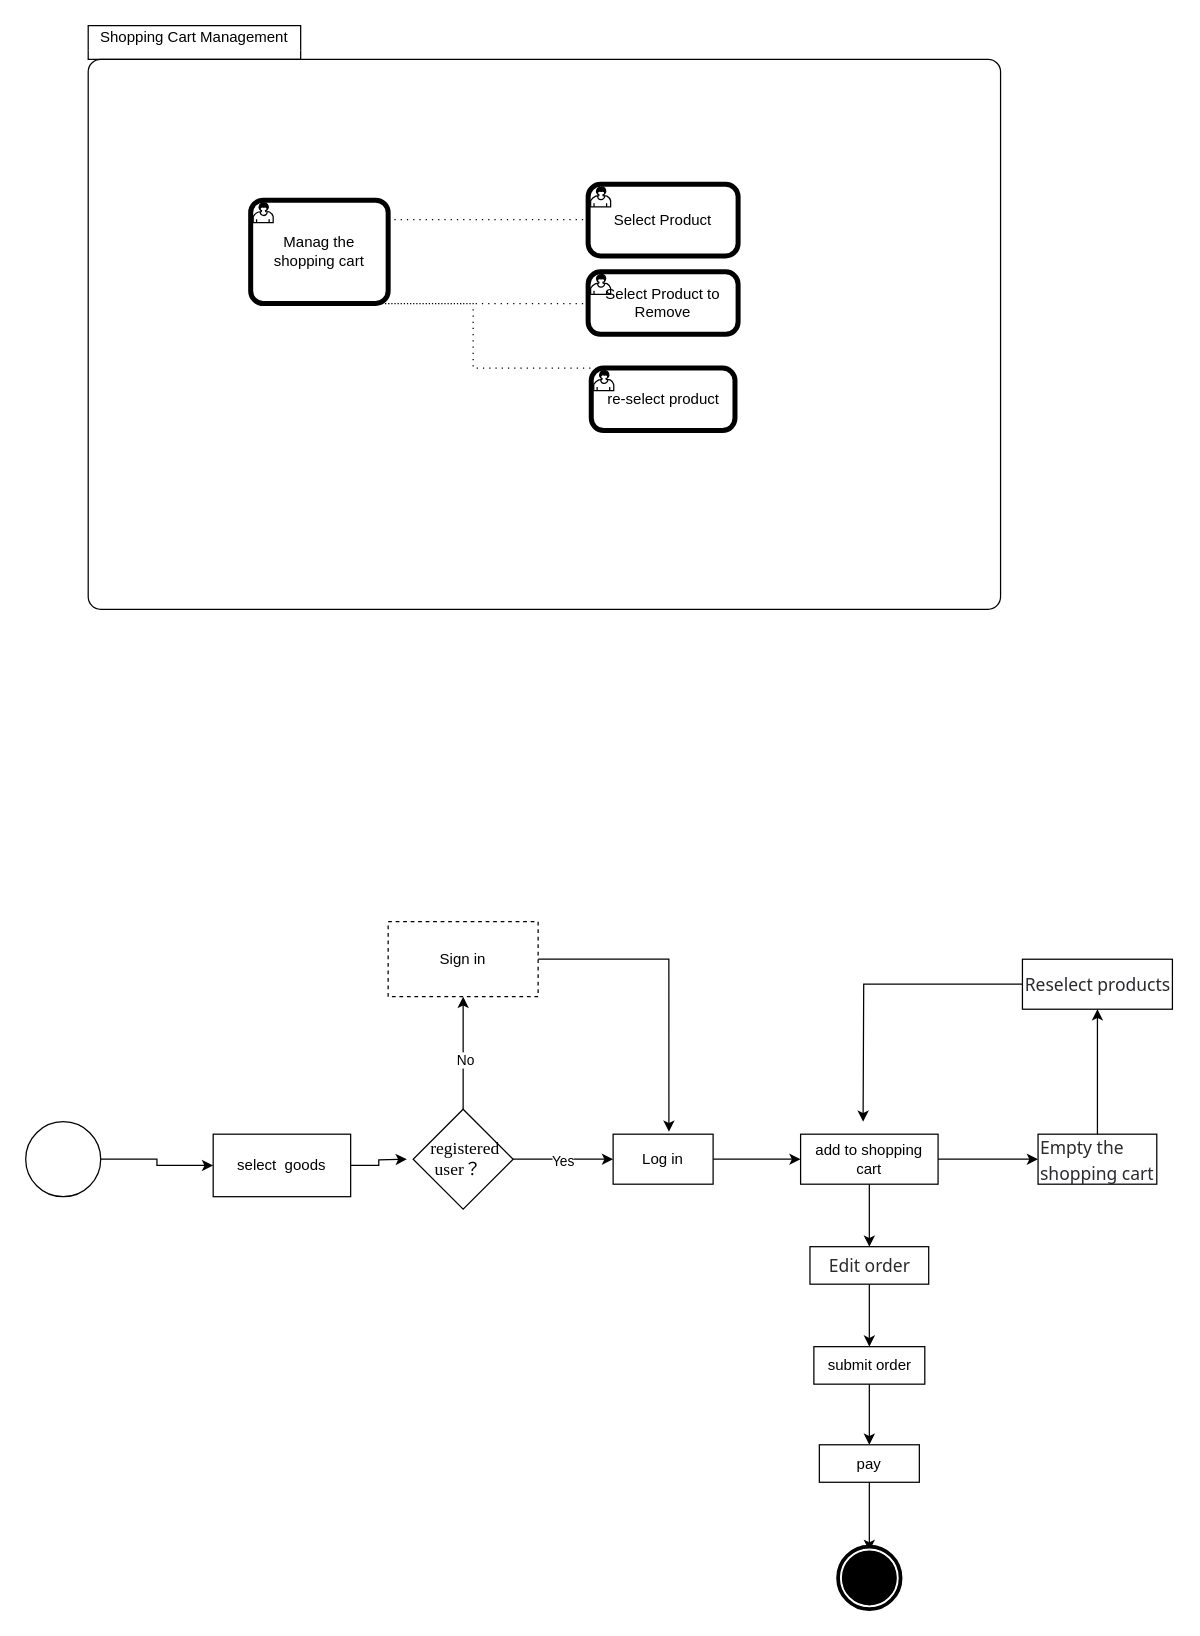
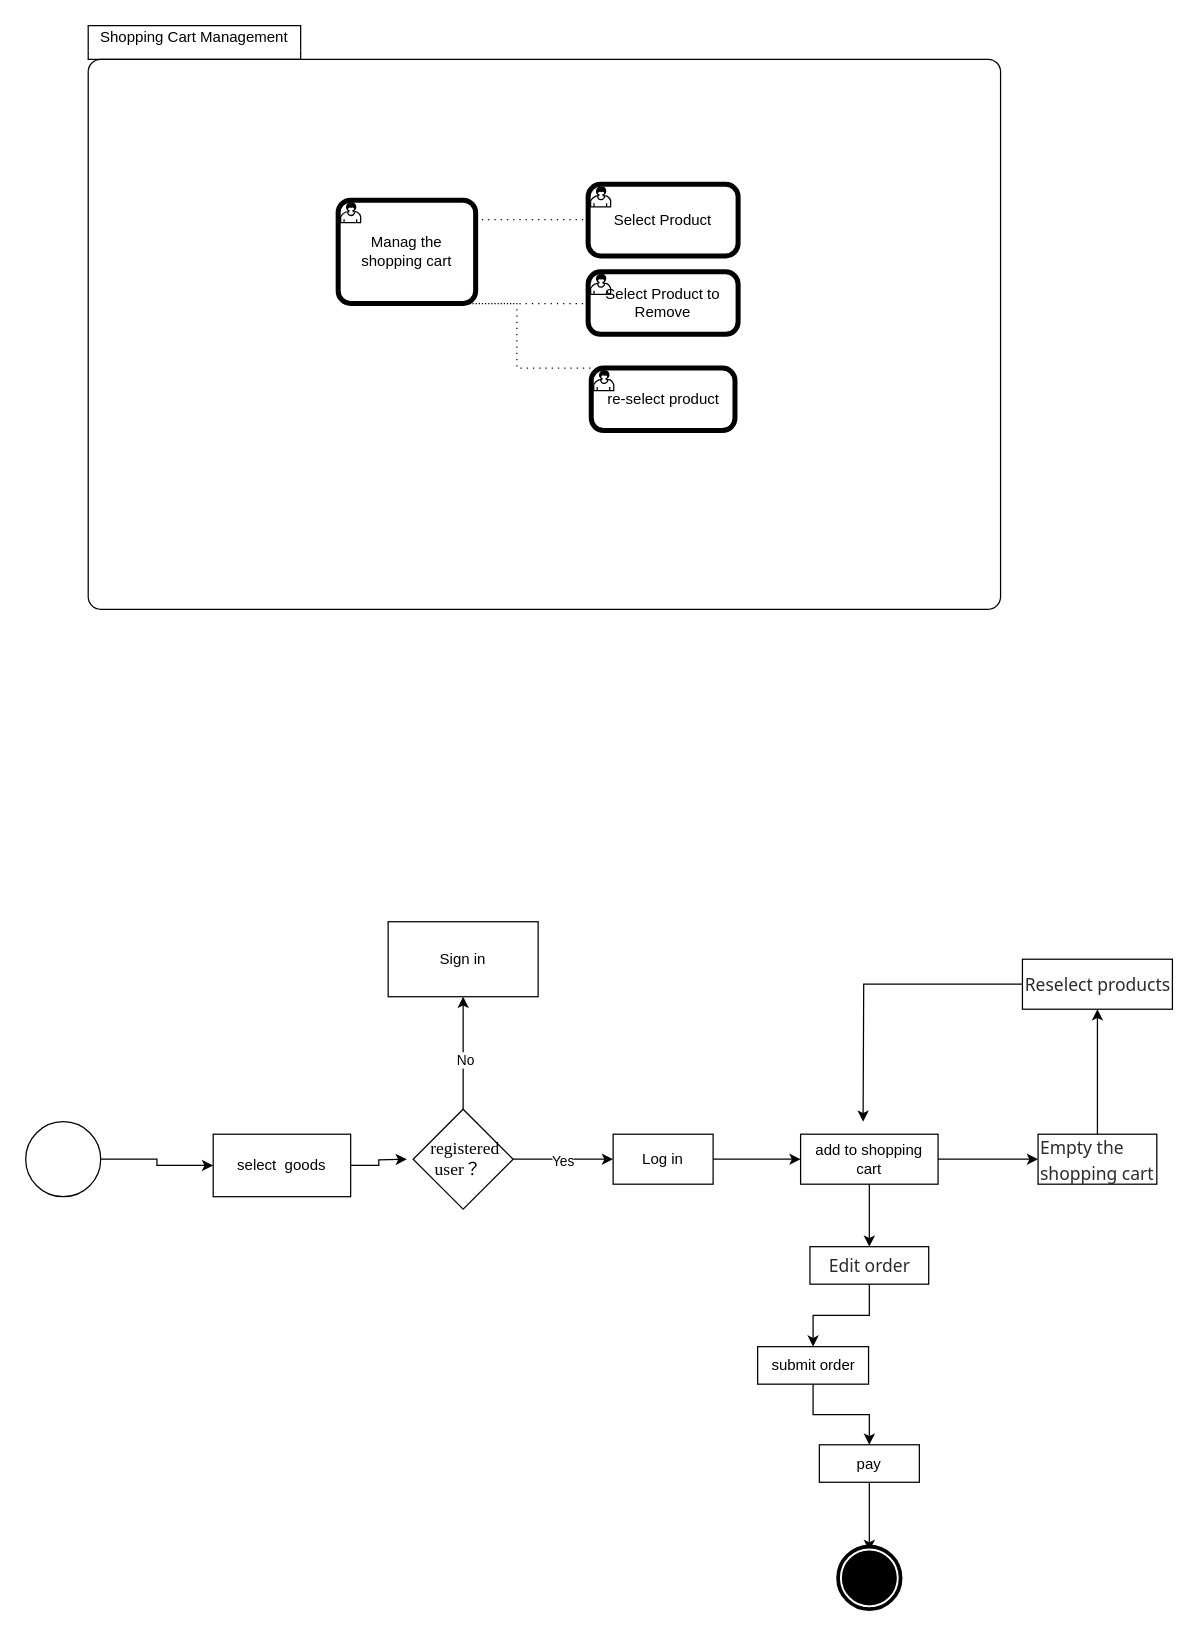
(319, 252) -> (407, 252)
(463, 959) -> (463, 959)
(669, 976) -> none
(869, 1366) -> (813, 1366)
